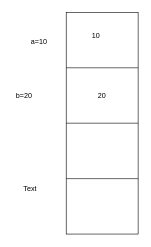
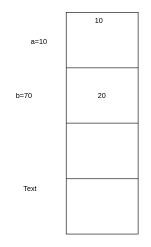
(96, 36) -> (99, 21)
(24, 96) -> (24, 96)
